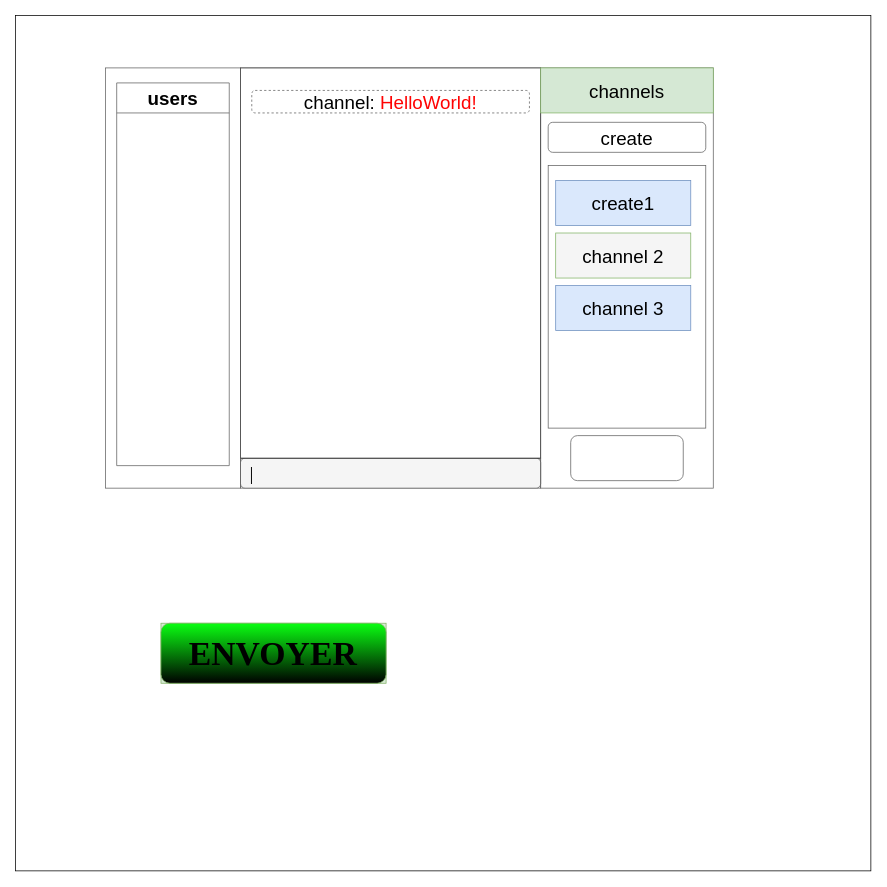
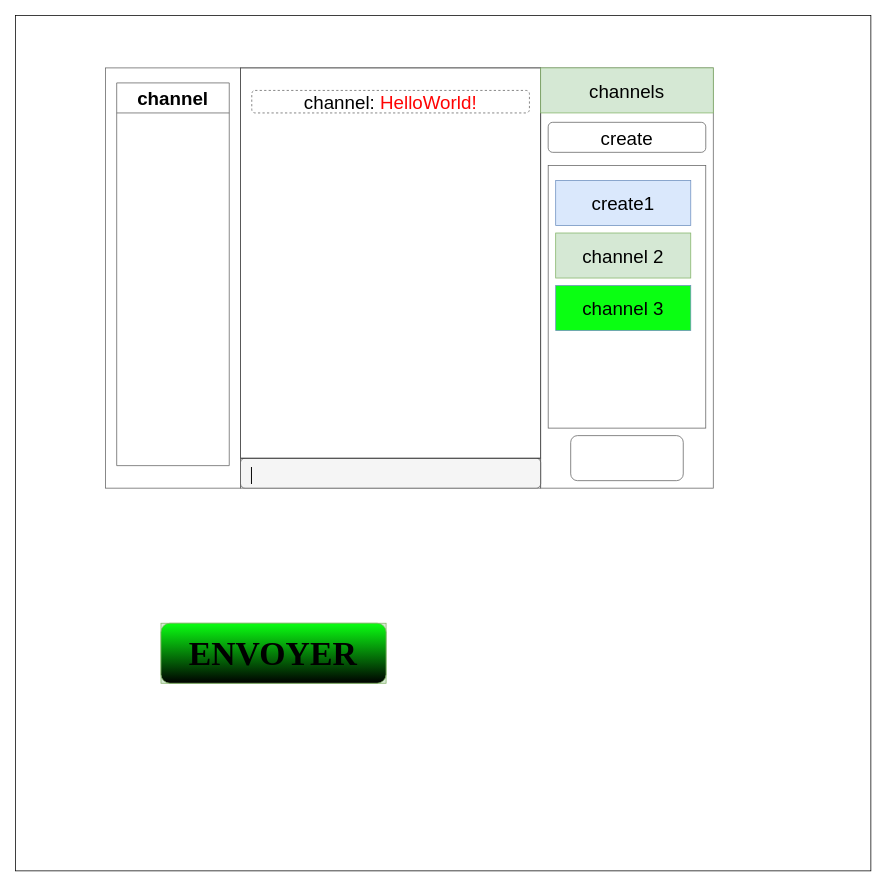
(173, 98) -> (173, 98)
(623, 255) -> (623, 255)
(623, 308) -> (623, 308)
